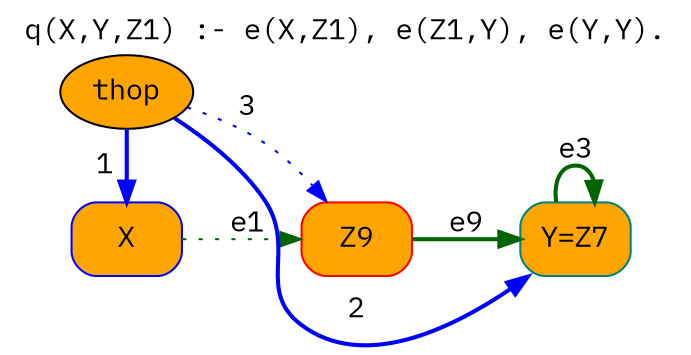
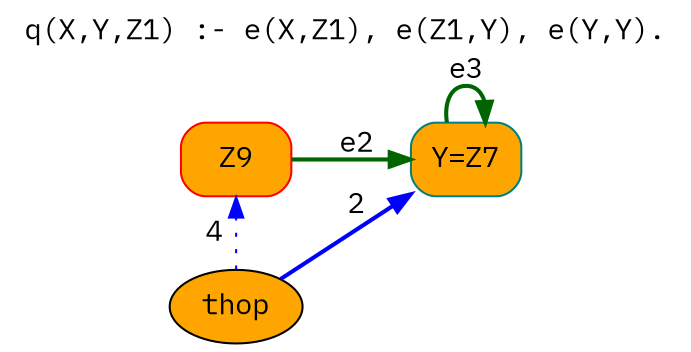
(247, 107) -> (215, 233)
(466, 224) -> (357, 144)
(127, 239) -> none
